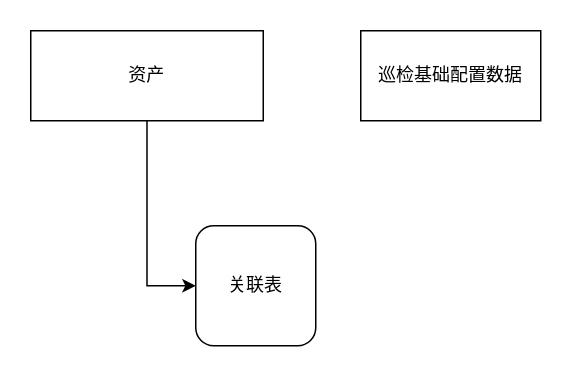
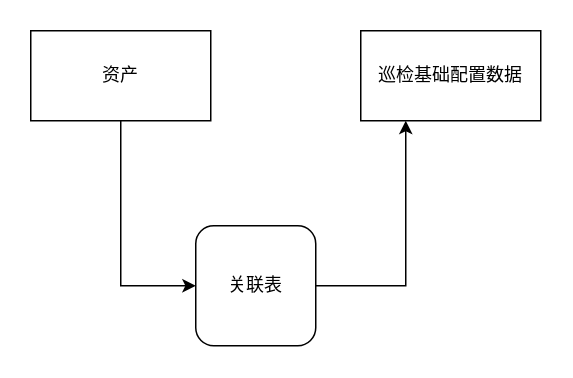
(147, 76) -> (121, 76)
none -> (406, 254)
